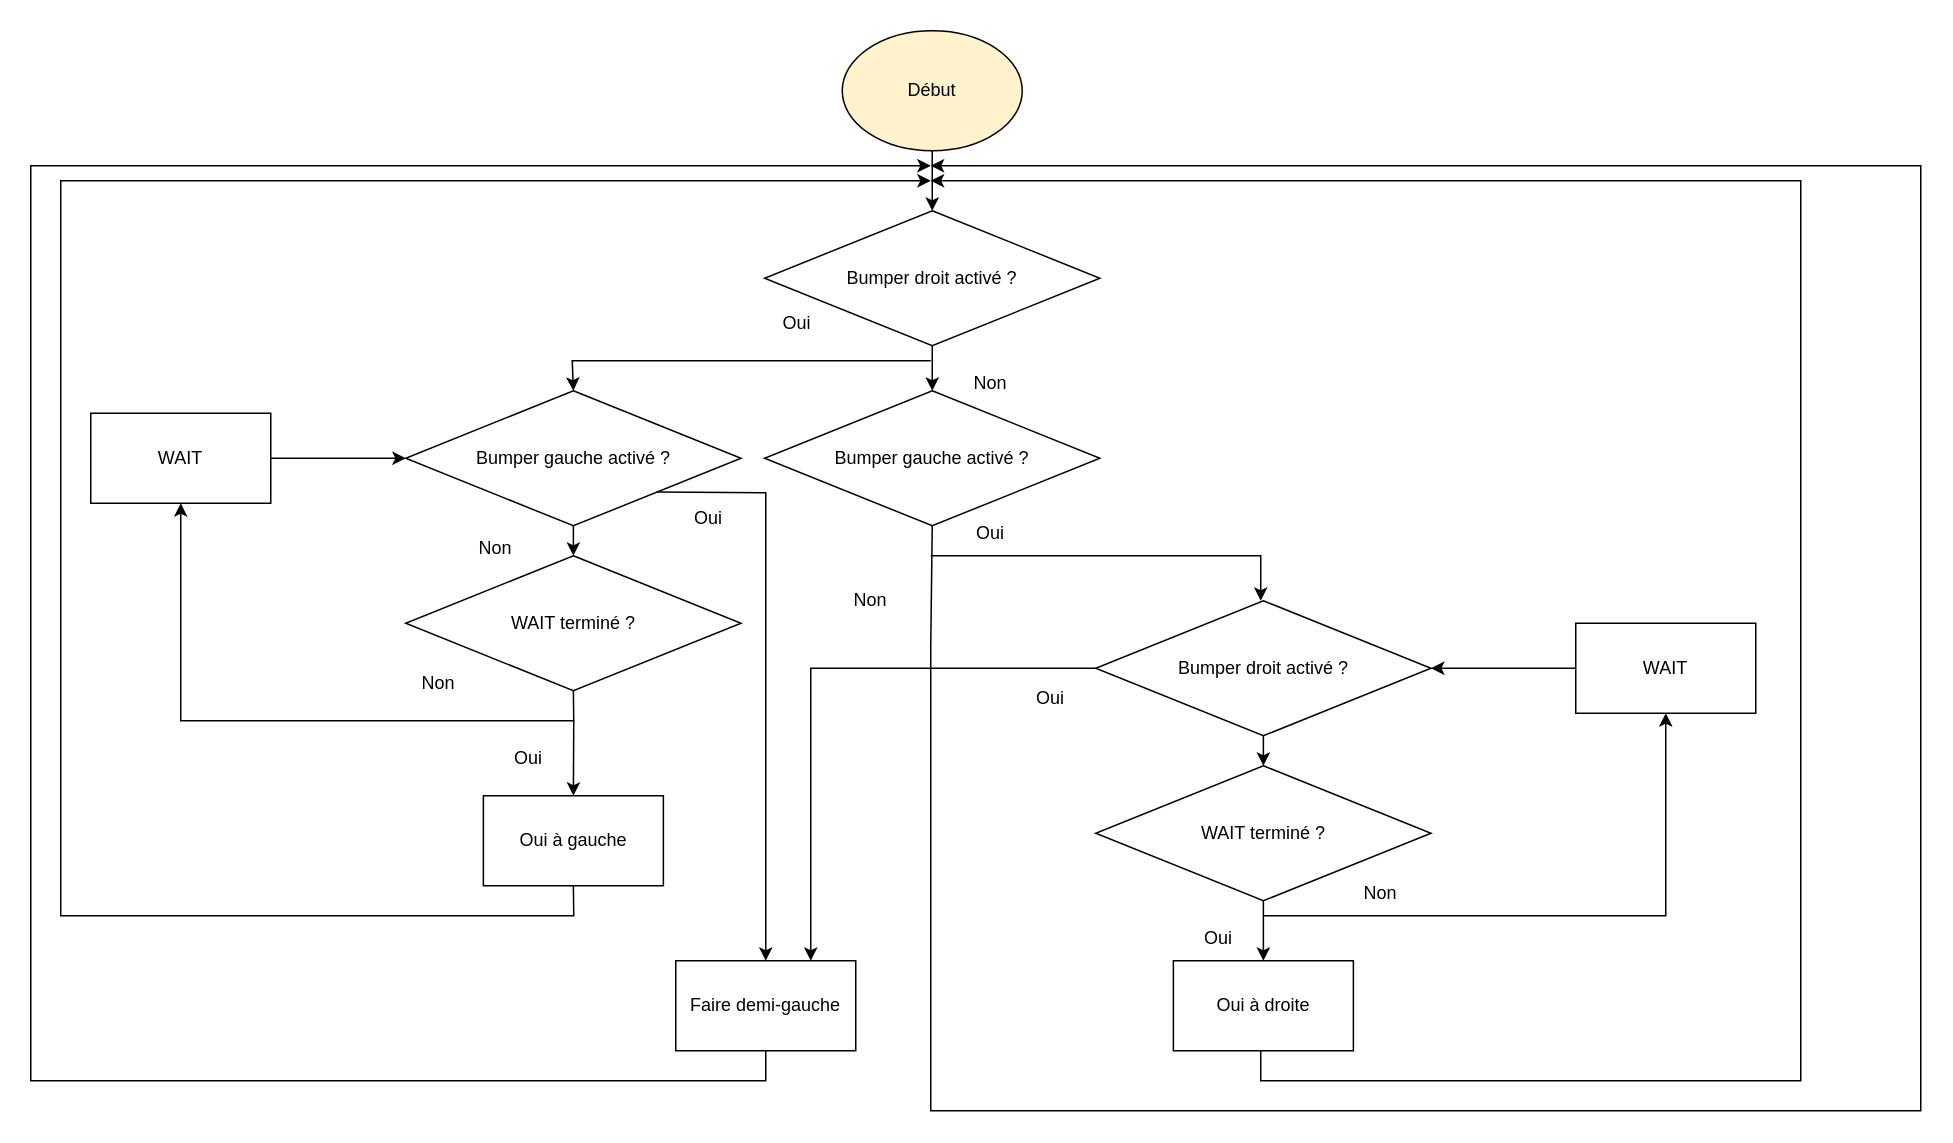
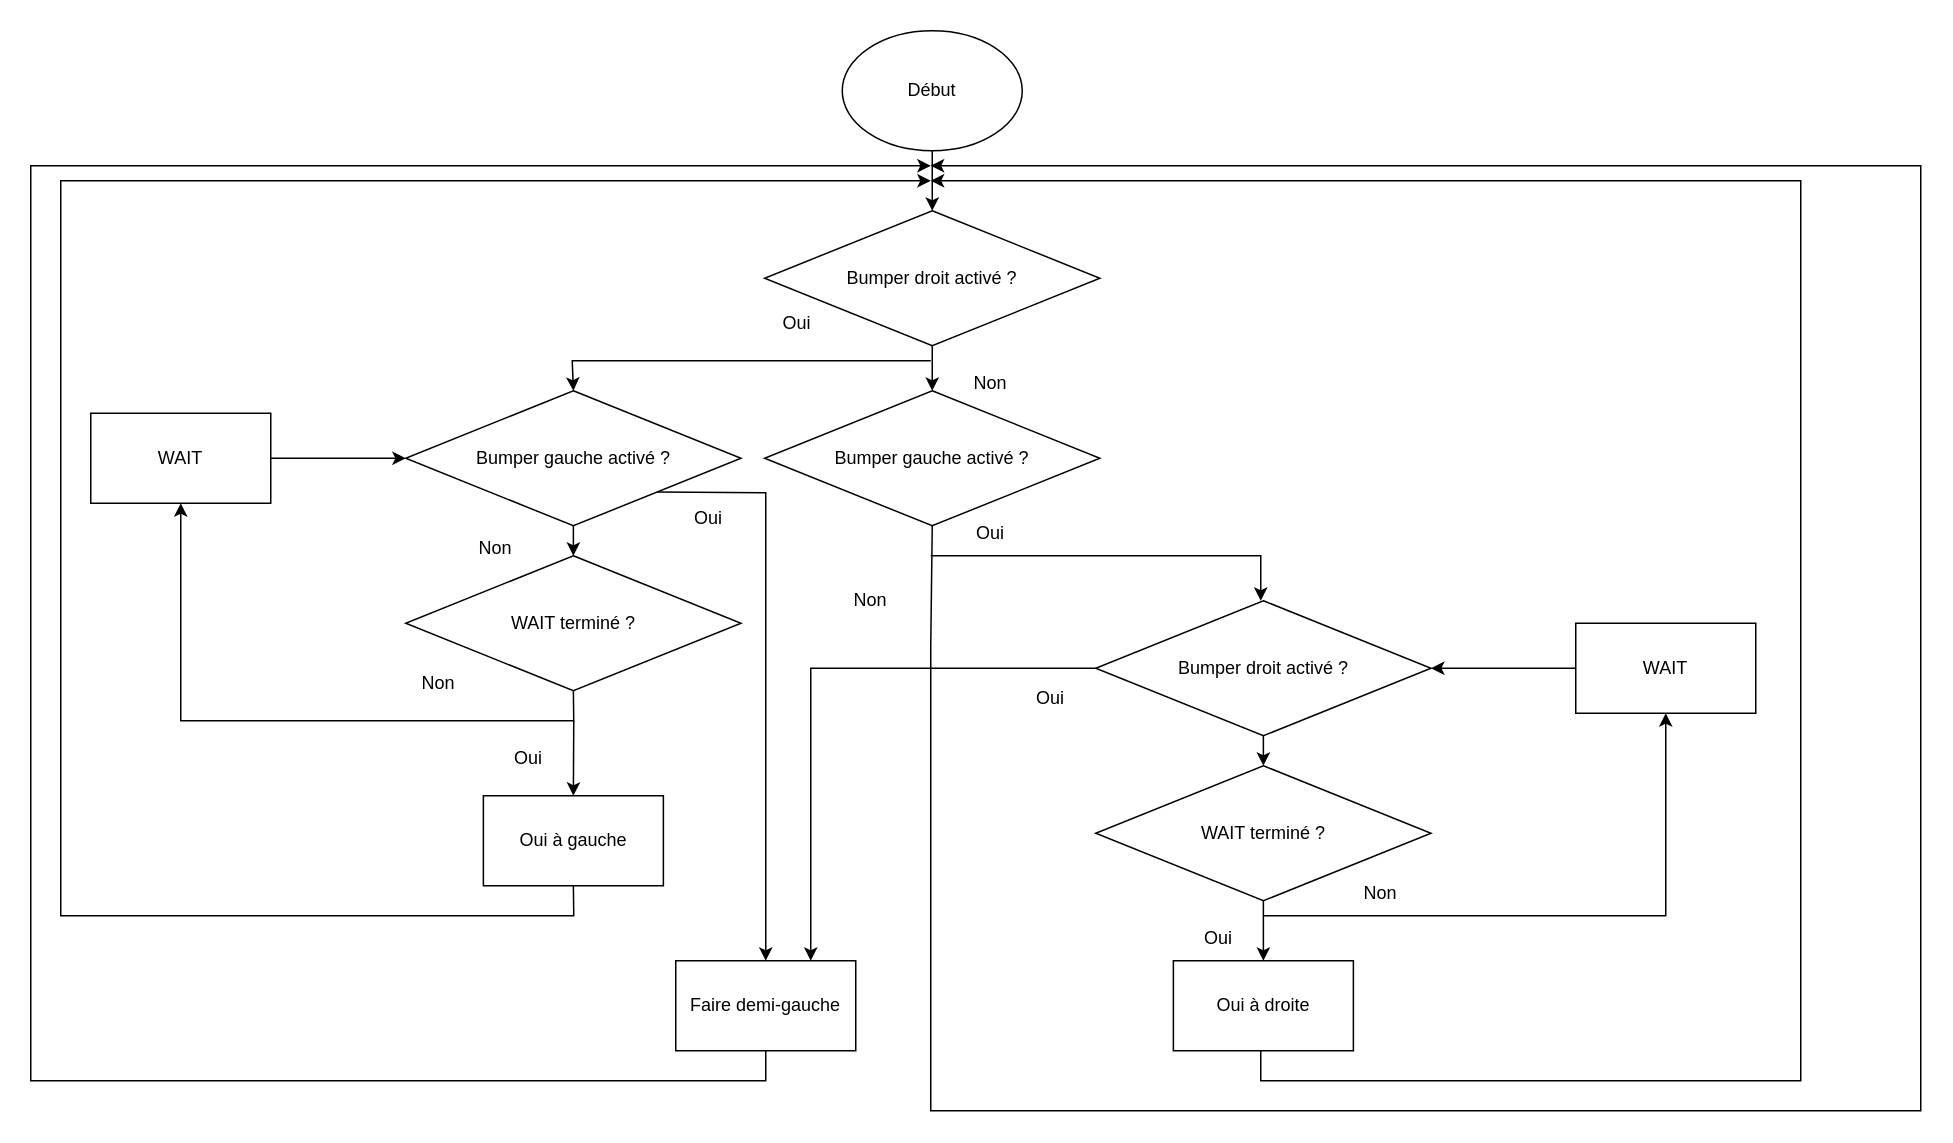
(932, 91) -> (932, 91)
